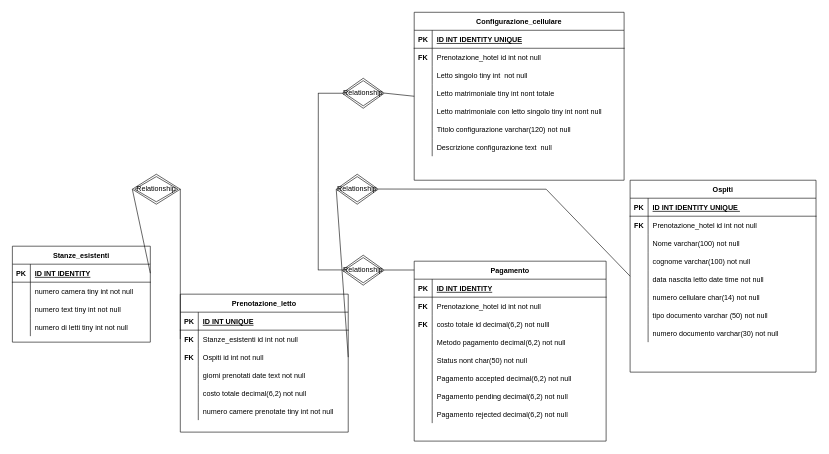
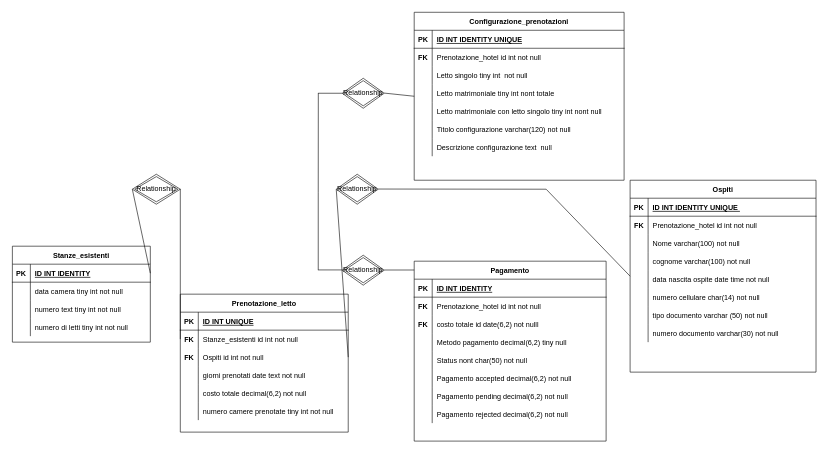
(519, 22) -> (519, 22)
(717, 280) -> (719, 280)
(89, 292) -> (85, 292)
(501, 325) -> (497, 325)
(506, 343) -> (507, 343)
